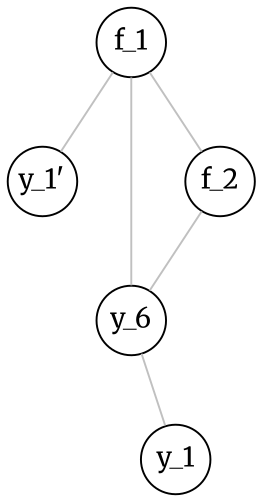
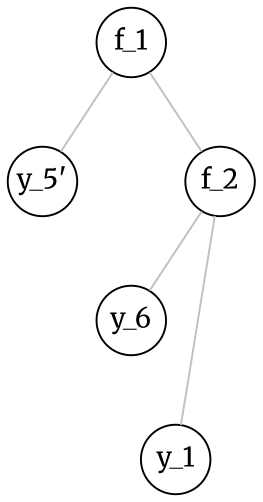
(42, 181) -> (42, 181)
(131, 181) -> none
(153, 390) -> (198, 320)
